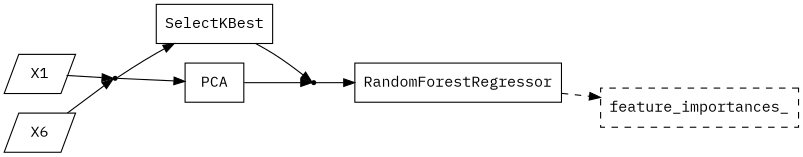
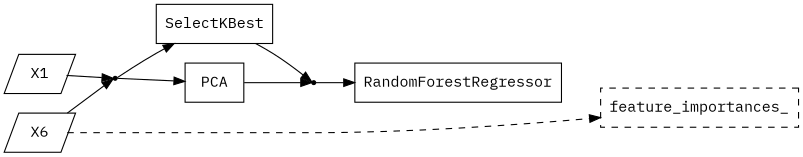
(576, 95) -> (329, 133)
